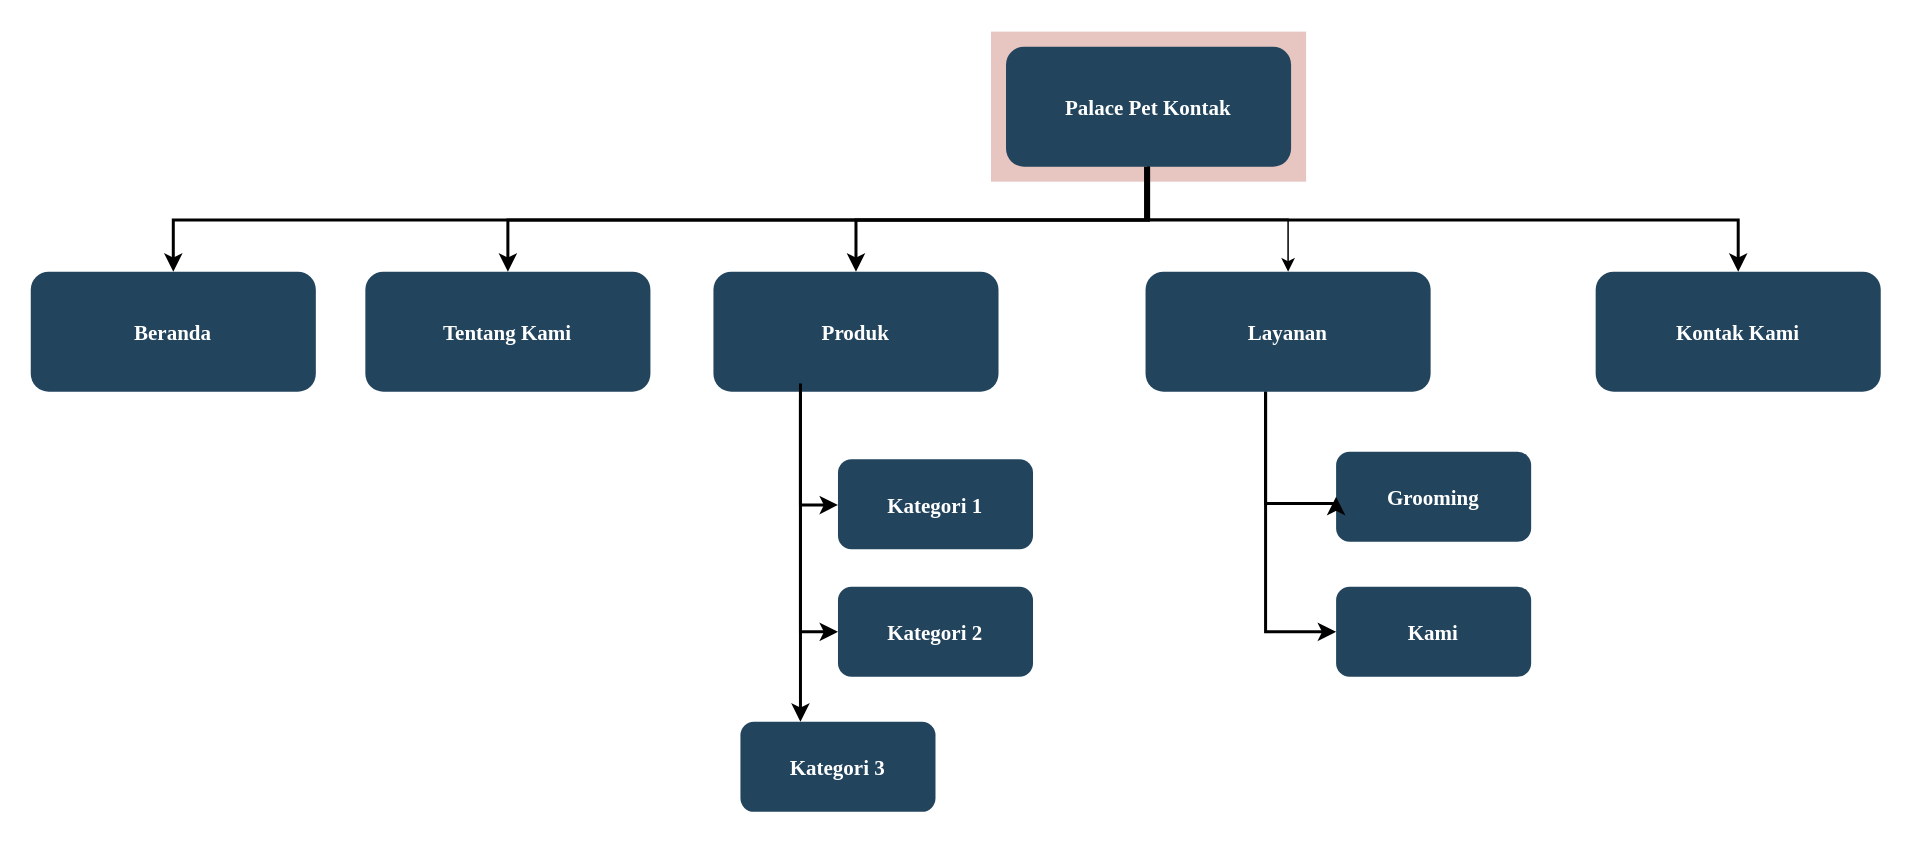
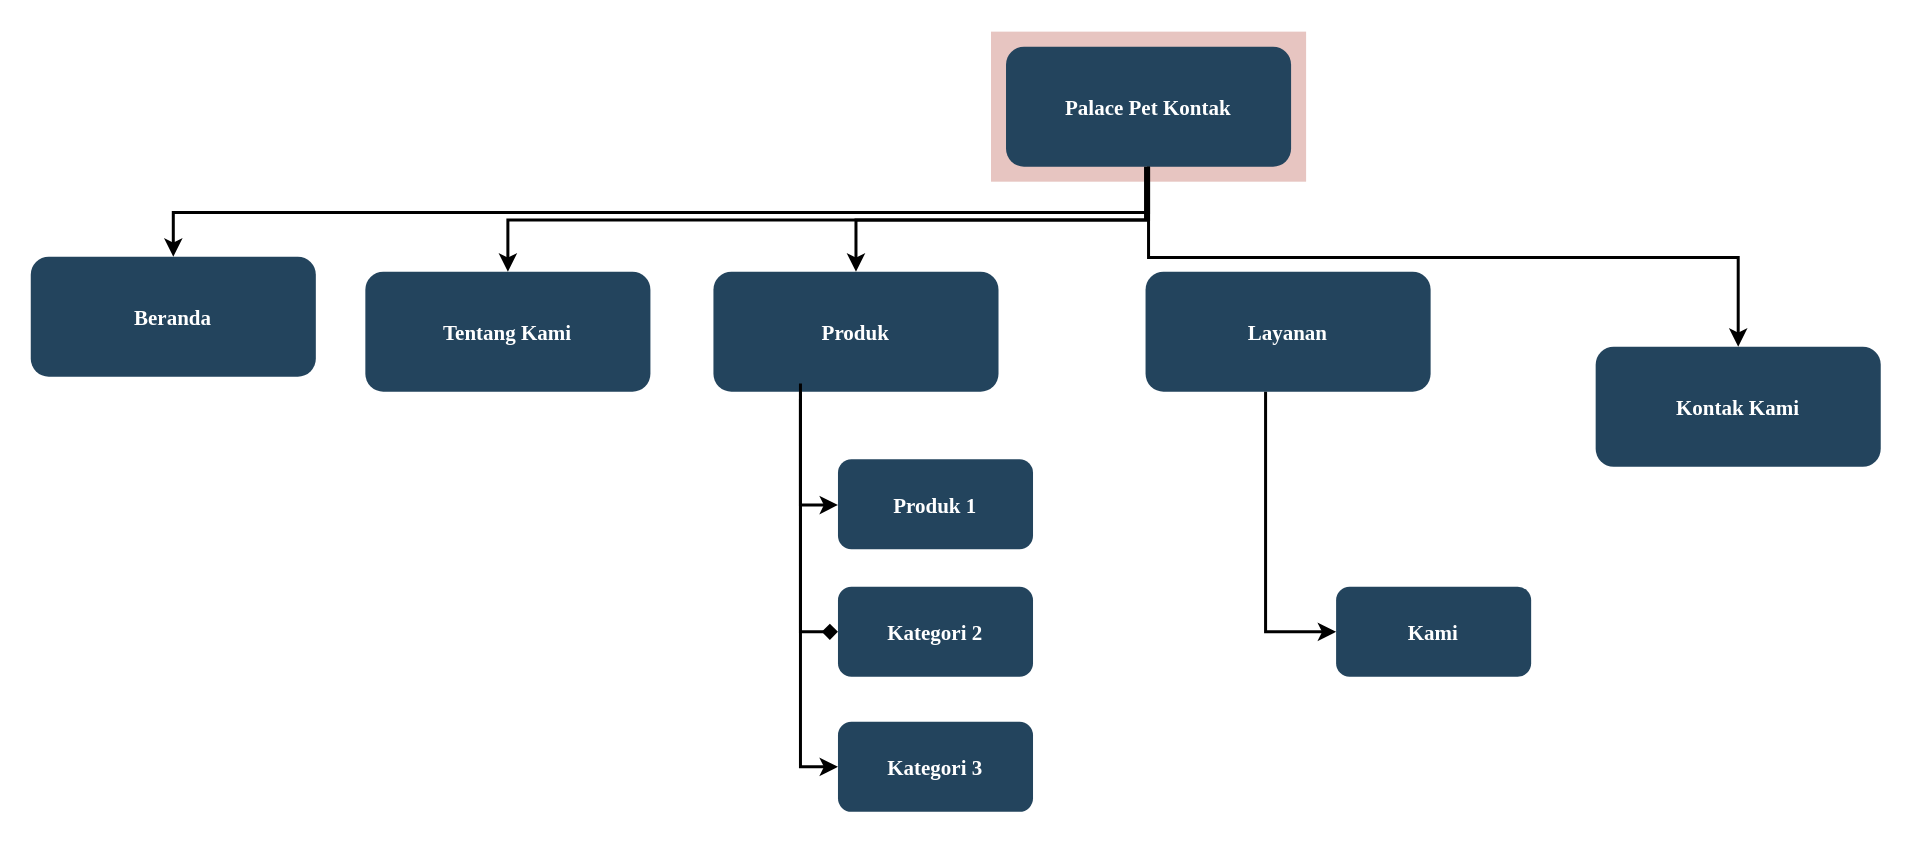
(1288, 241) -> none
(173, 332) -> (173, 317)
(1738, 332) -> (1738, 407)
(1433, 497) -> none
(1305, 503) -> none
(935, 505) -> (935, 505)
(823, 632) -> (822, 632)
(838, 767) -> (935, 767)
